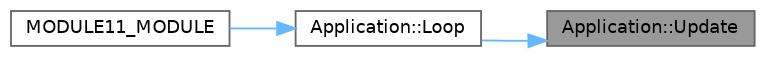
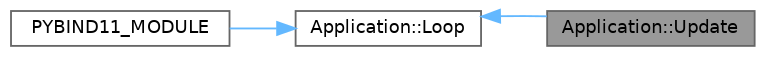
(120, 28) -> (120, 28)
(505, 41) -> (523, 16)
